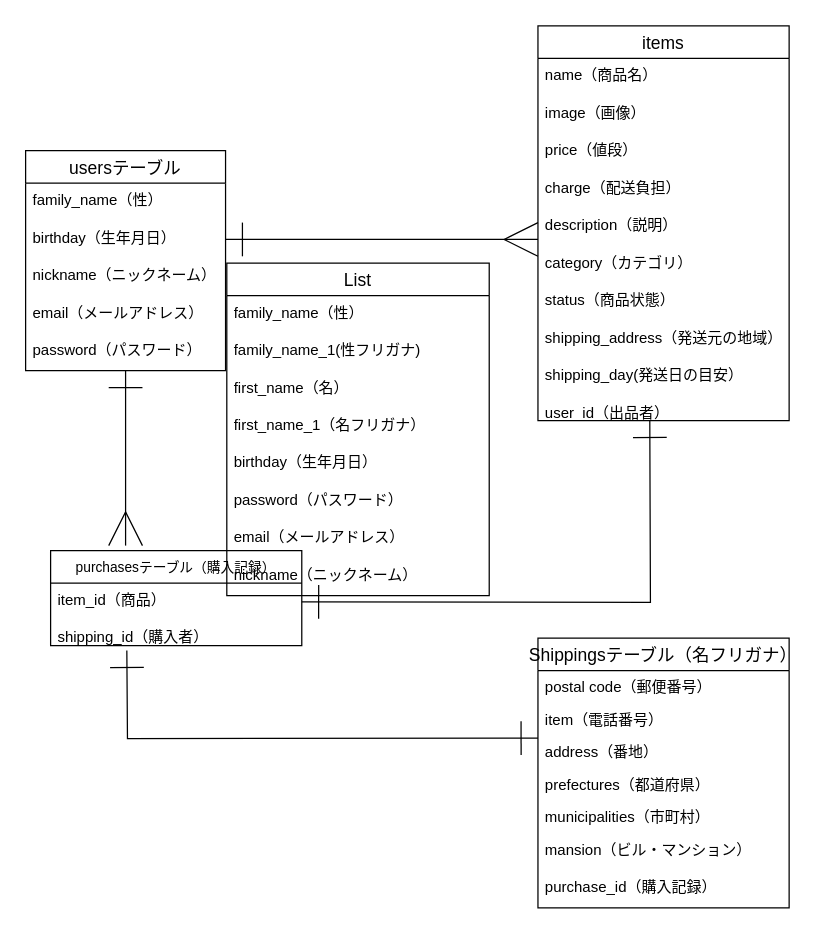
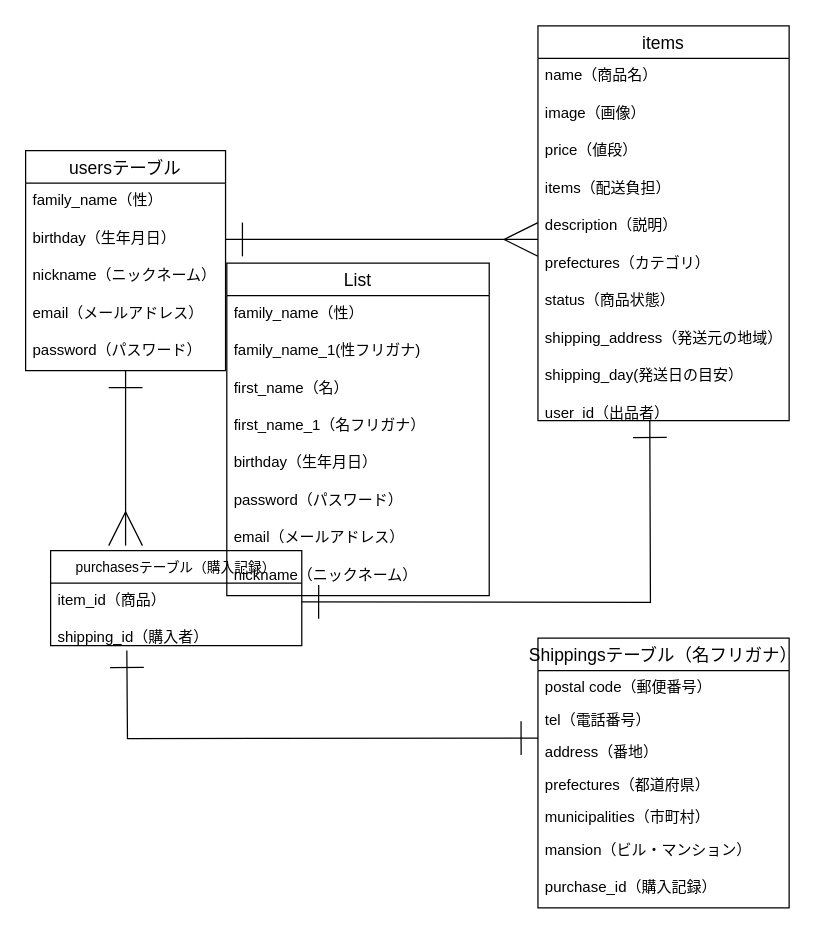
(615, 188) -> (609, 188)
(624, 263) -> (636, 263)
(605, 720) -> (601, 720)
